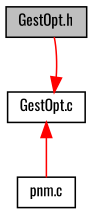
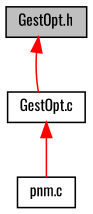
(56, 57) -> (36, 72)
